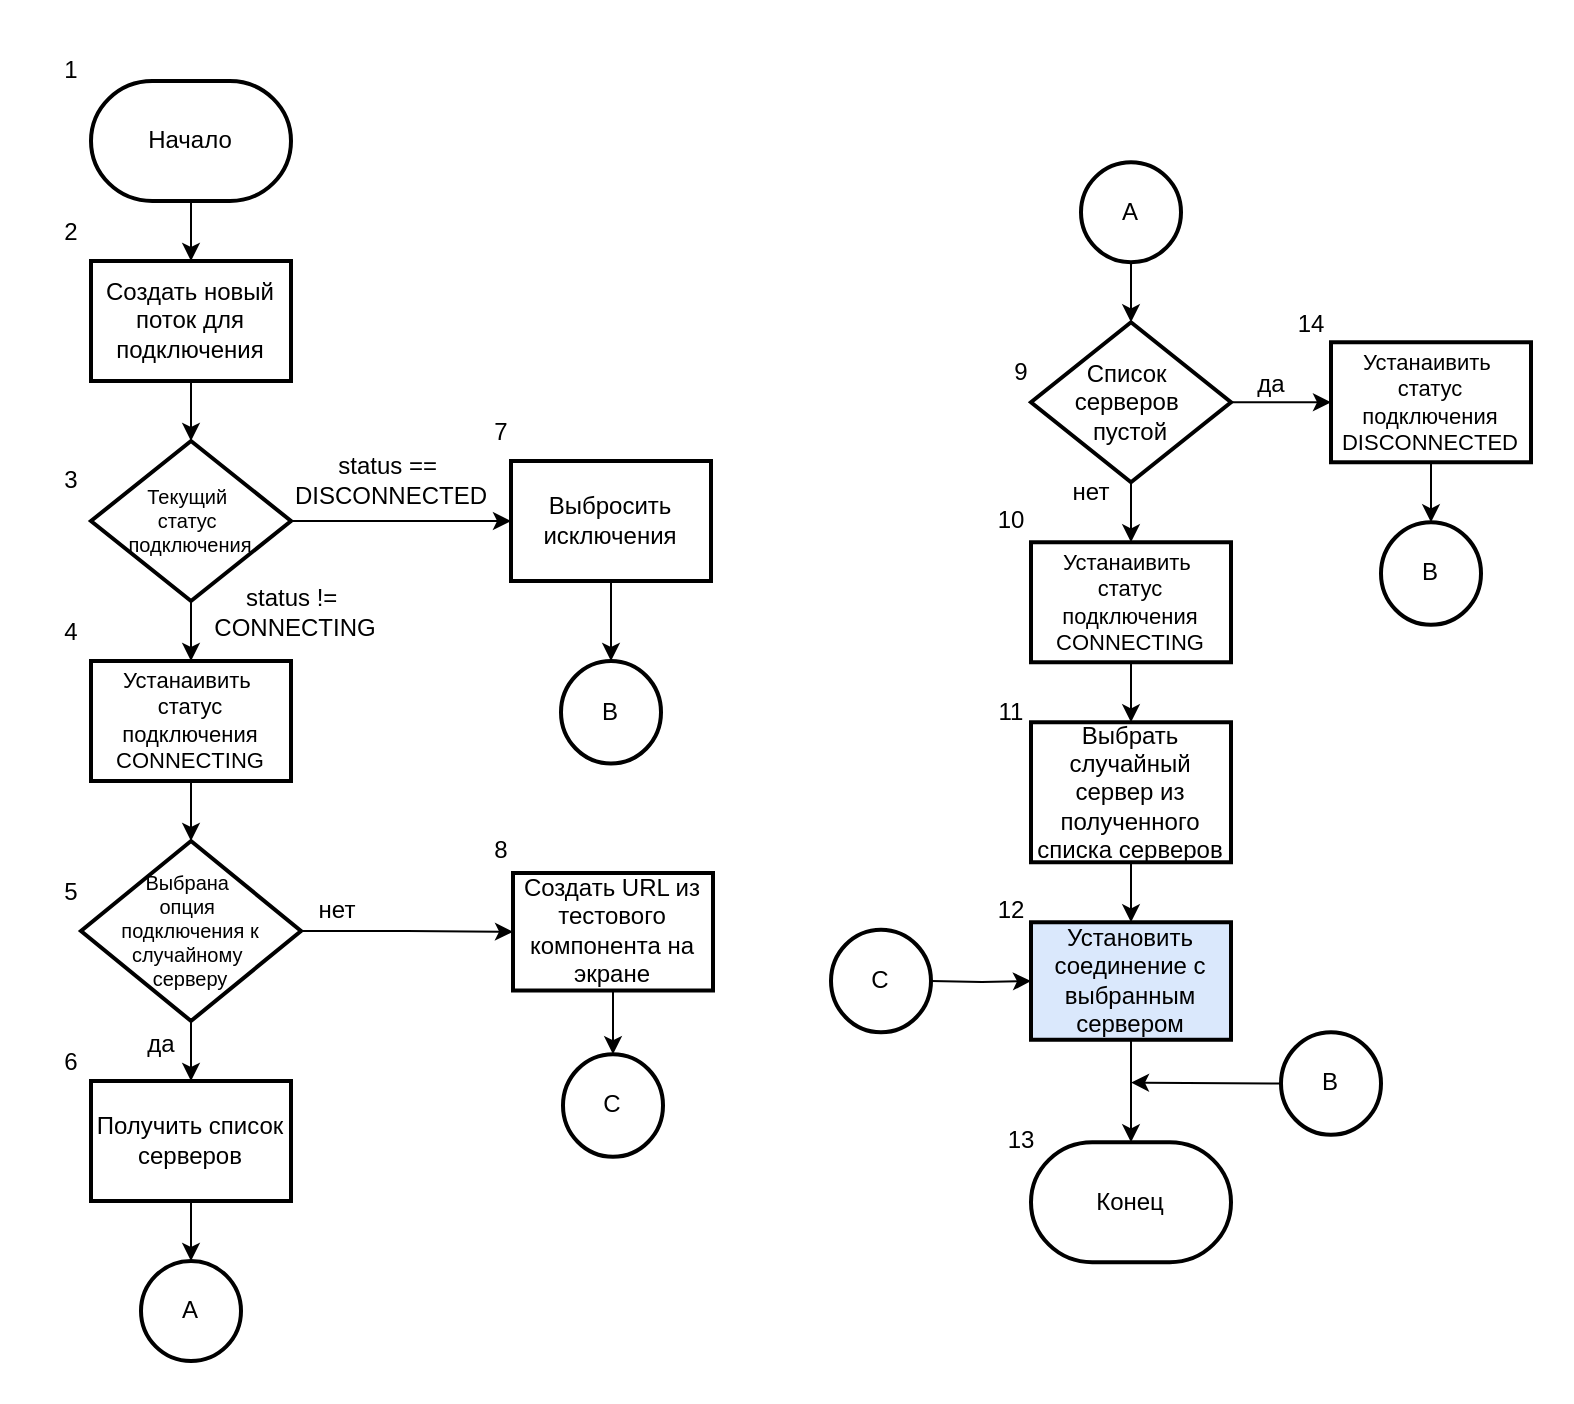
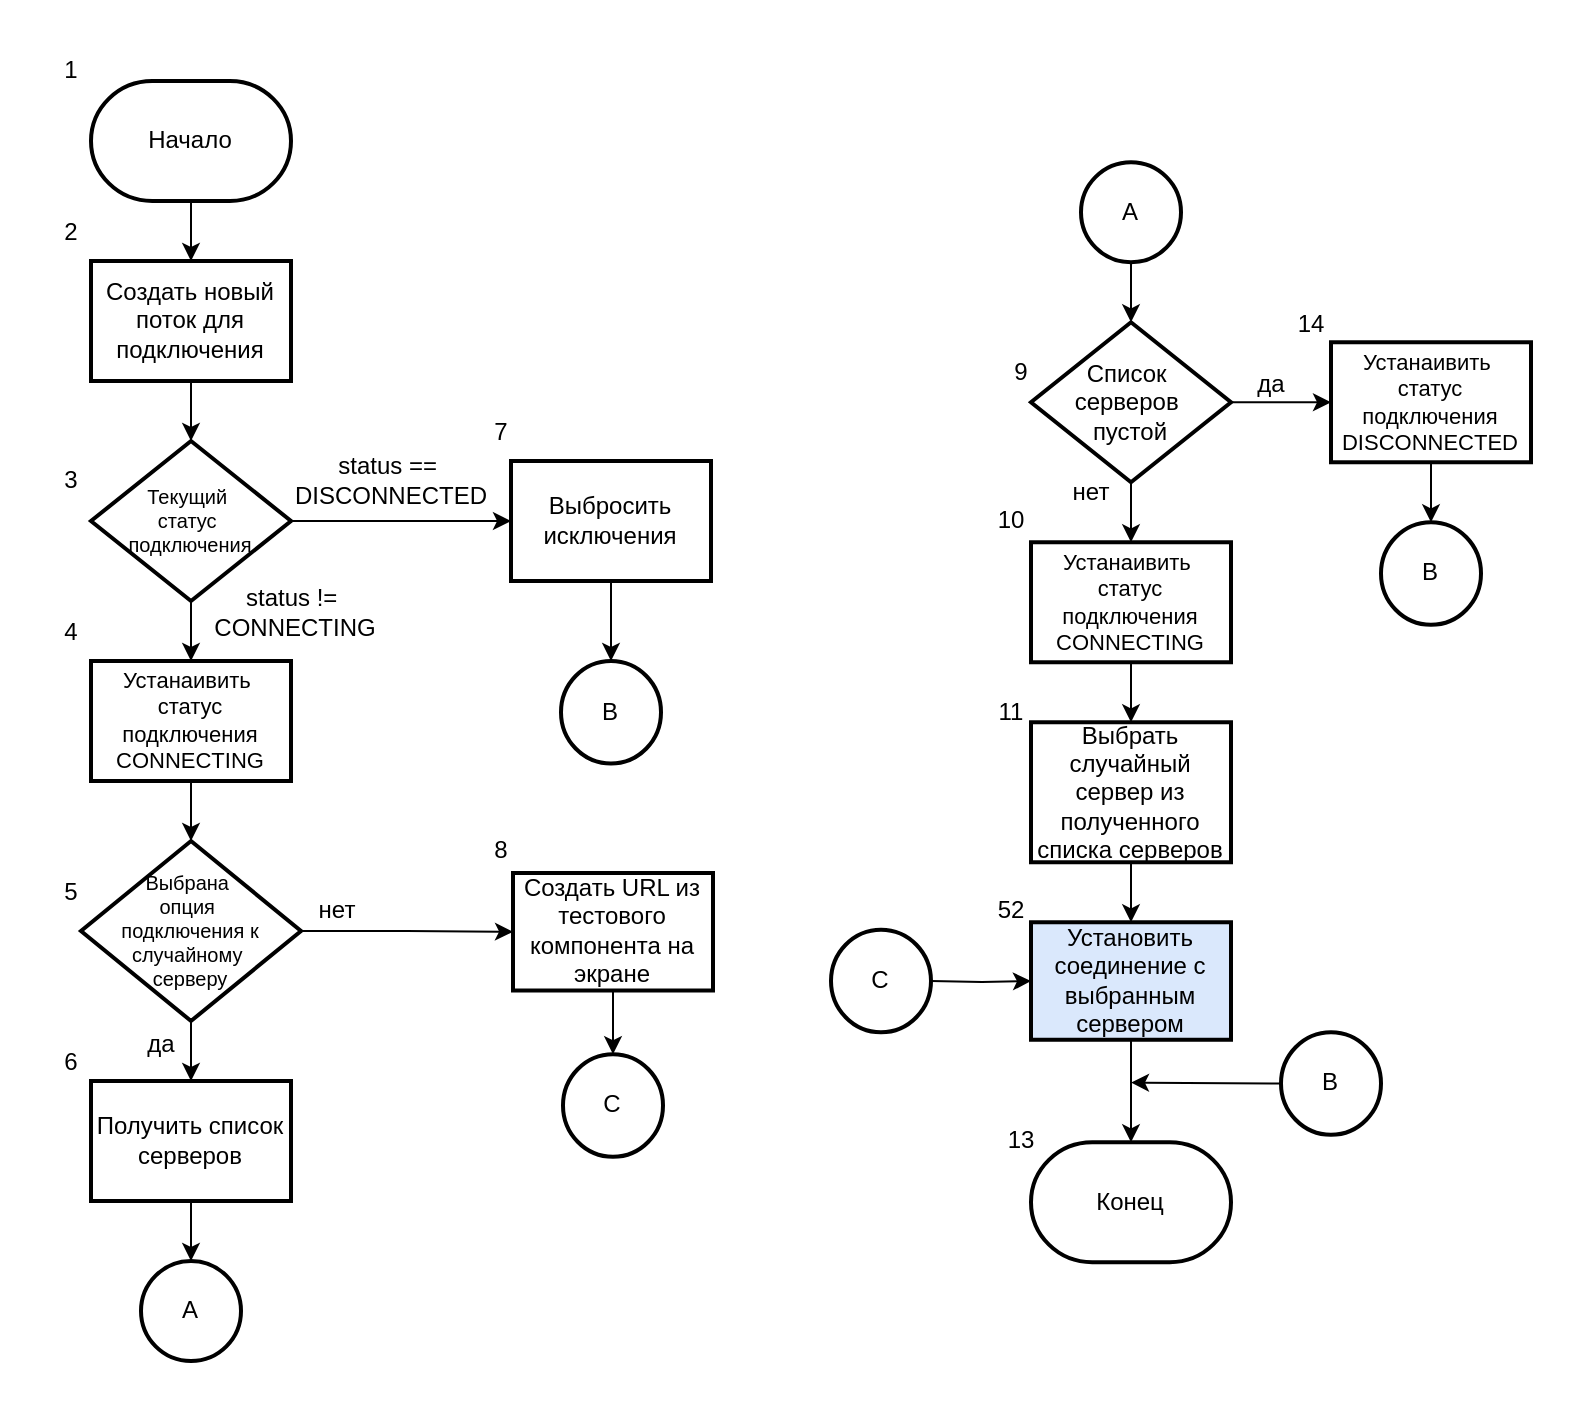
(1012, 911) -> (1012, 911)
